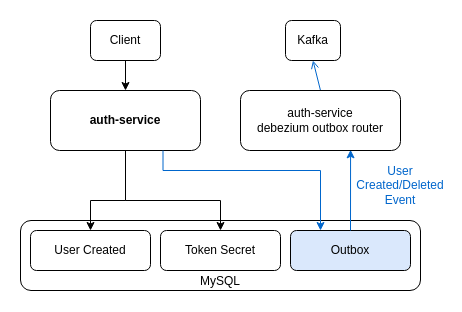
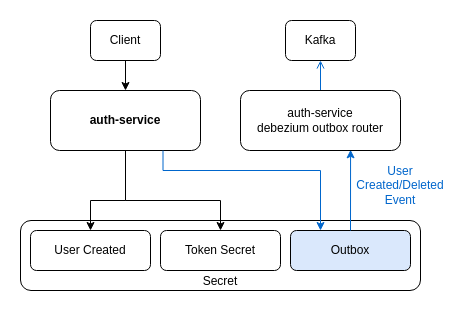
(313, 41) -> (321, 41)
(221, 280) -> (221, 280)
